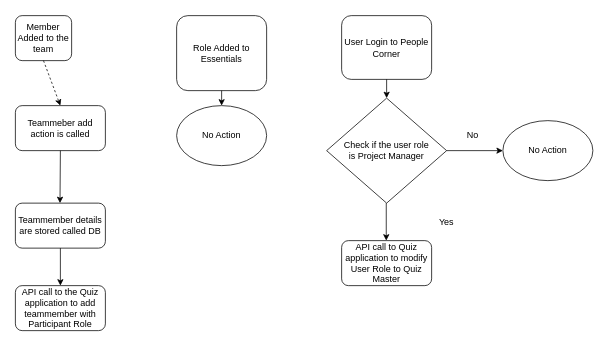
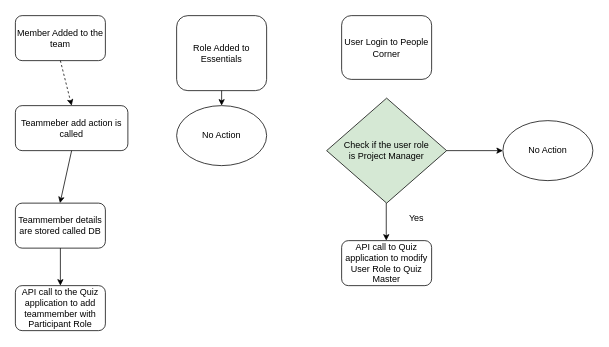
(44, 38) -> (60, 38)
(387, 86) -> none
(60, 128) -> (72, 128)
(473, 135) -> none
(387, 150) -> (387, 150)
(447, 222) -> (417, 218)
